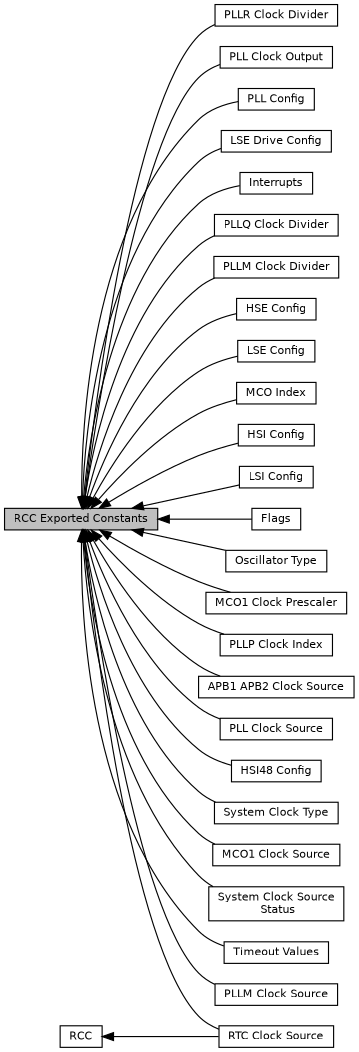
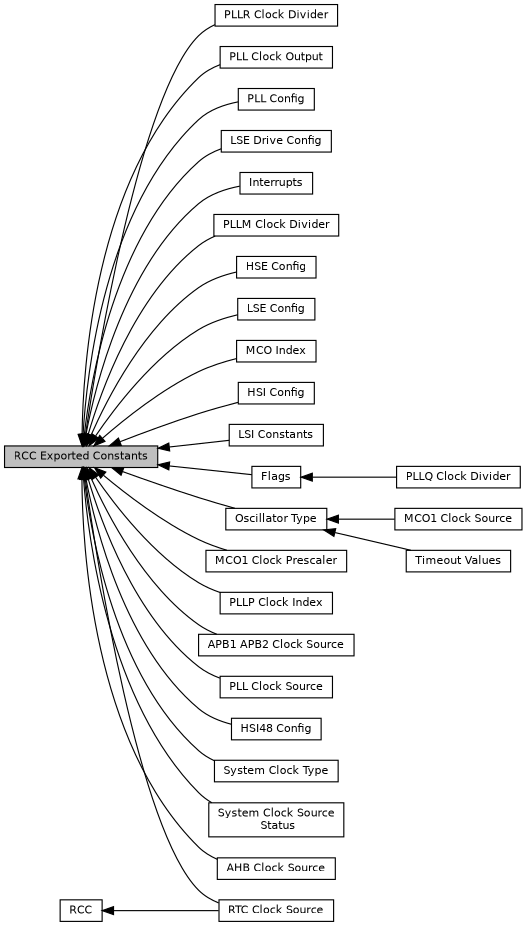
(125, 353) -> (354, 477)
(276, 477) -> (276, 435)
(120, 707) -> (367, 519)
(106, 751) -> (373, 541)
(276, 995) -> (276, 869)
